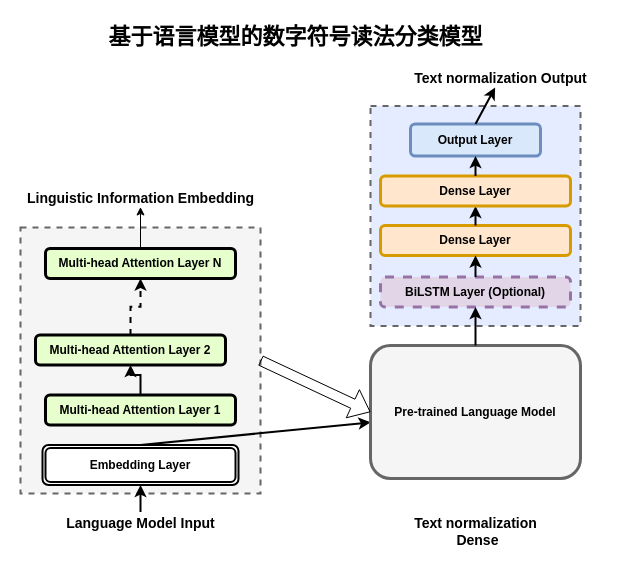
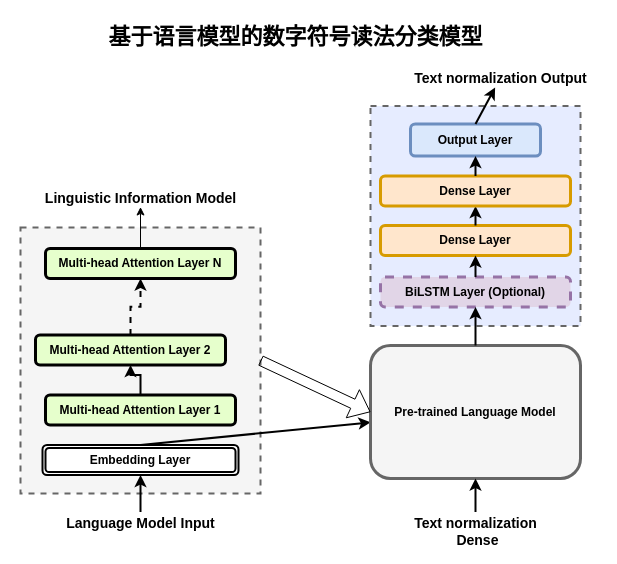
(141, 198) -> (141, 198)
(141, 465) -> (141, 460)
none -> (476, 500)
